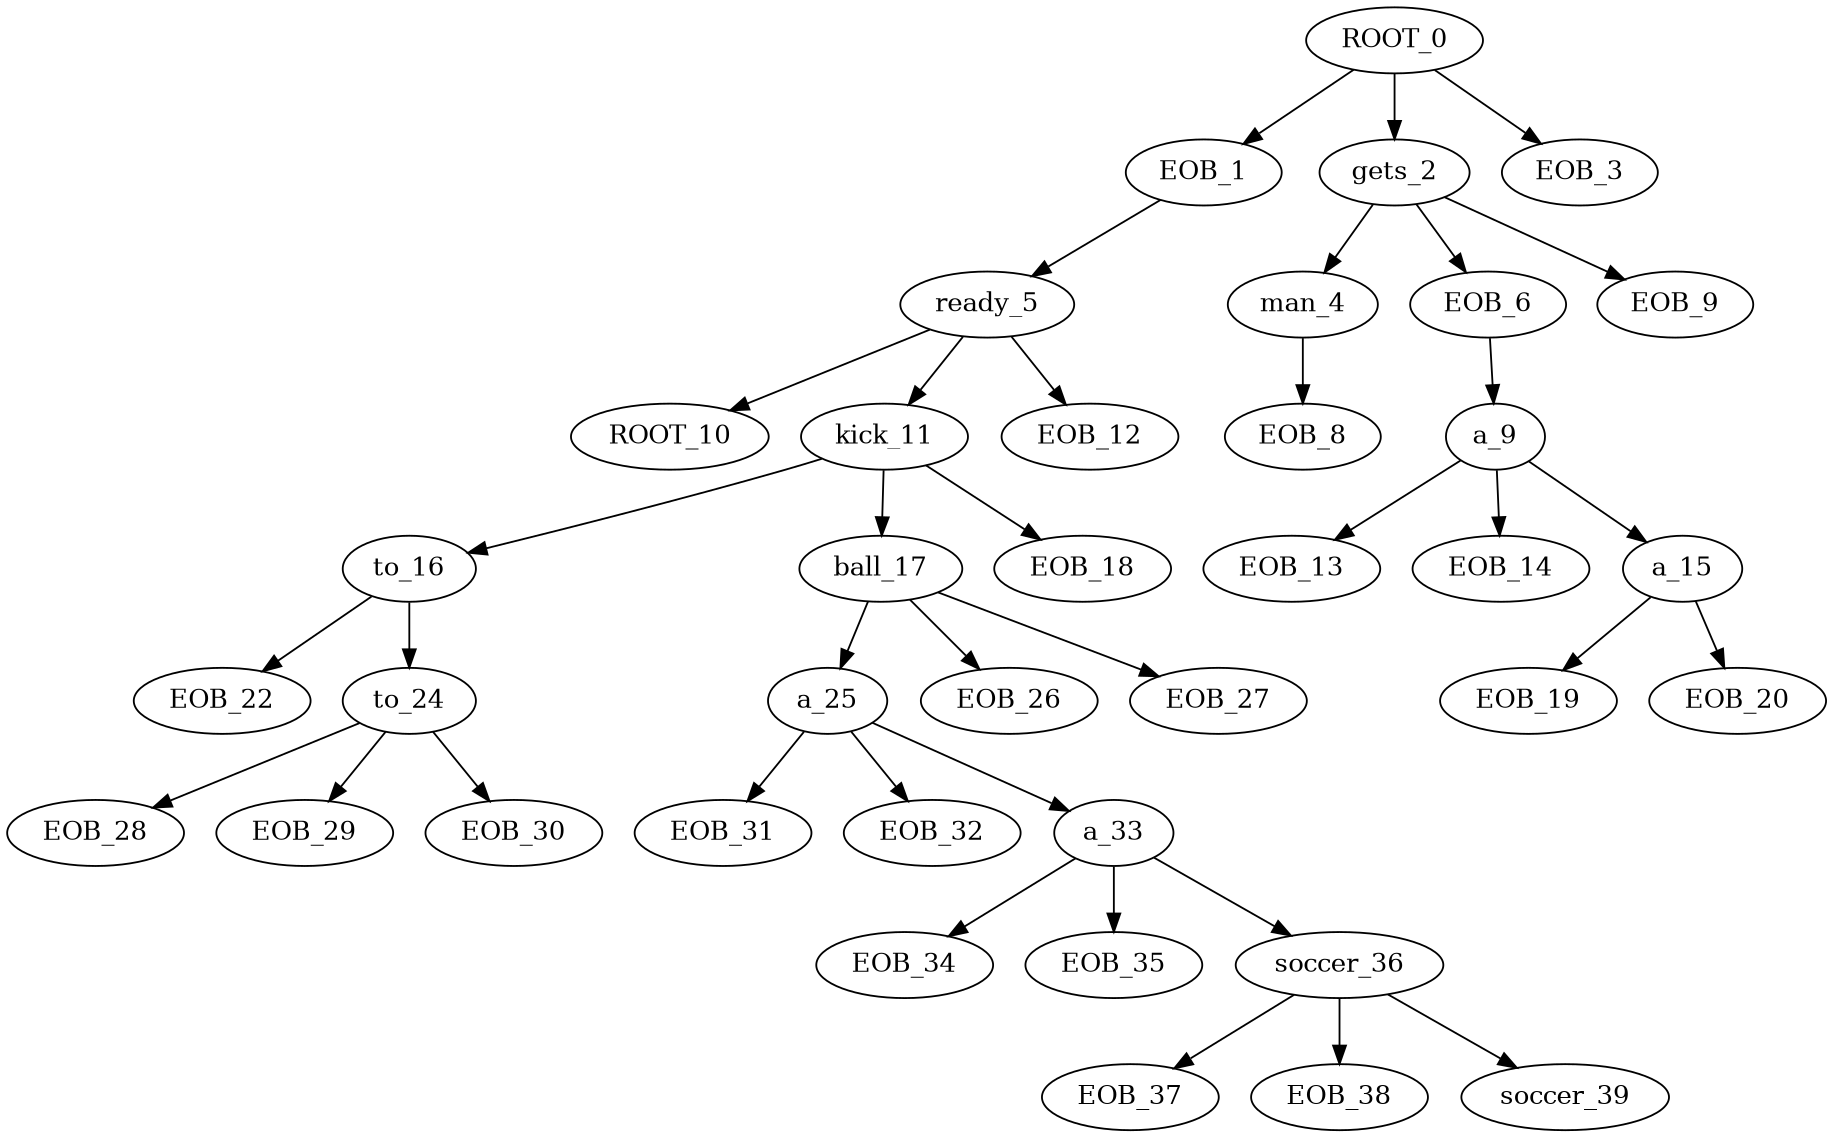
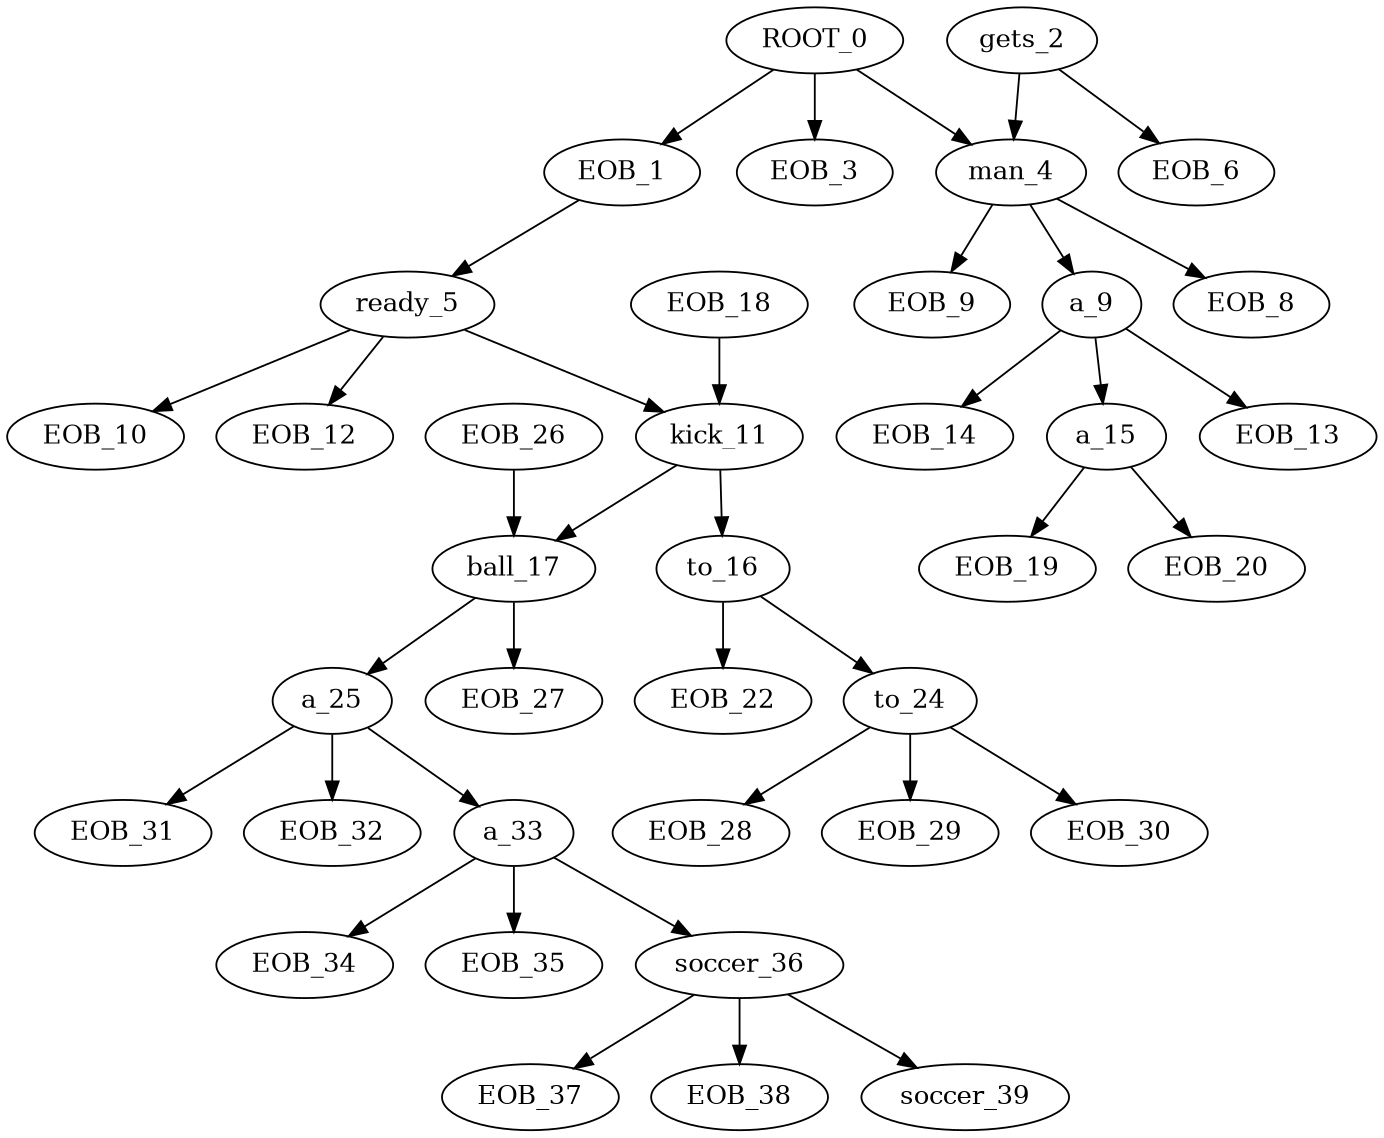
(1395, 97) -> (906, 102)
(1526, 235) -> (977, 230)
(1491, 362) -> (1047, 231)
(670, 437) -> (96, 437)
(975, 497) -> (719, 362)
(938, 628) -> (514, 494)
